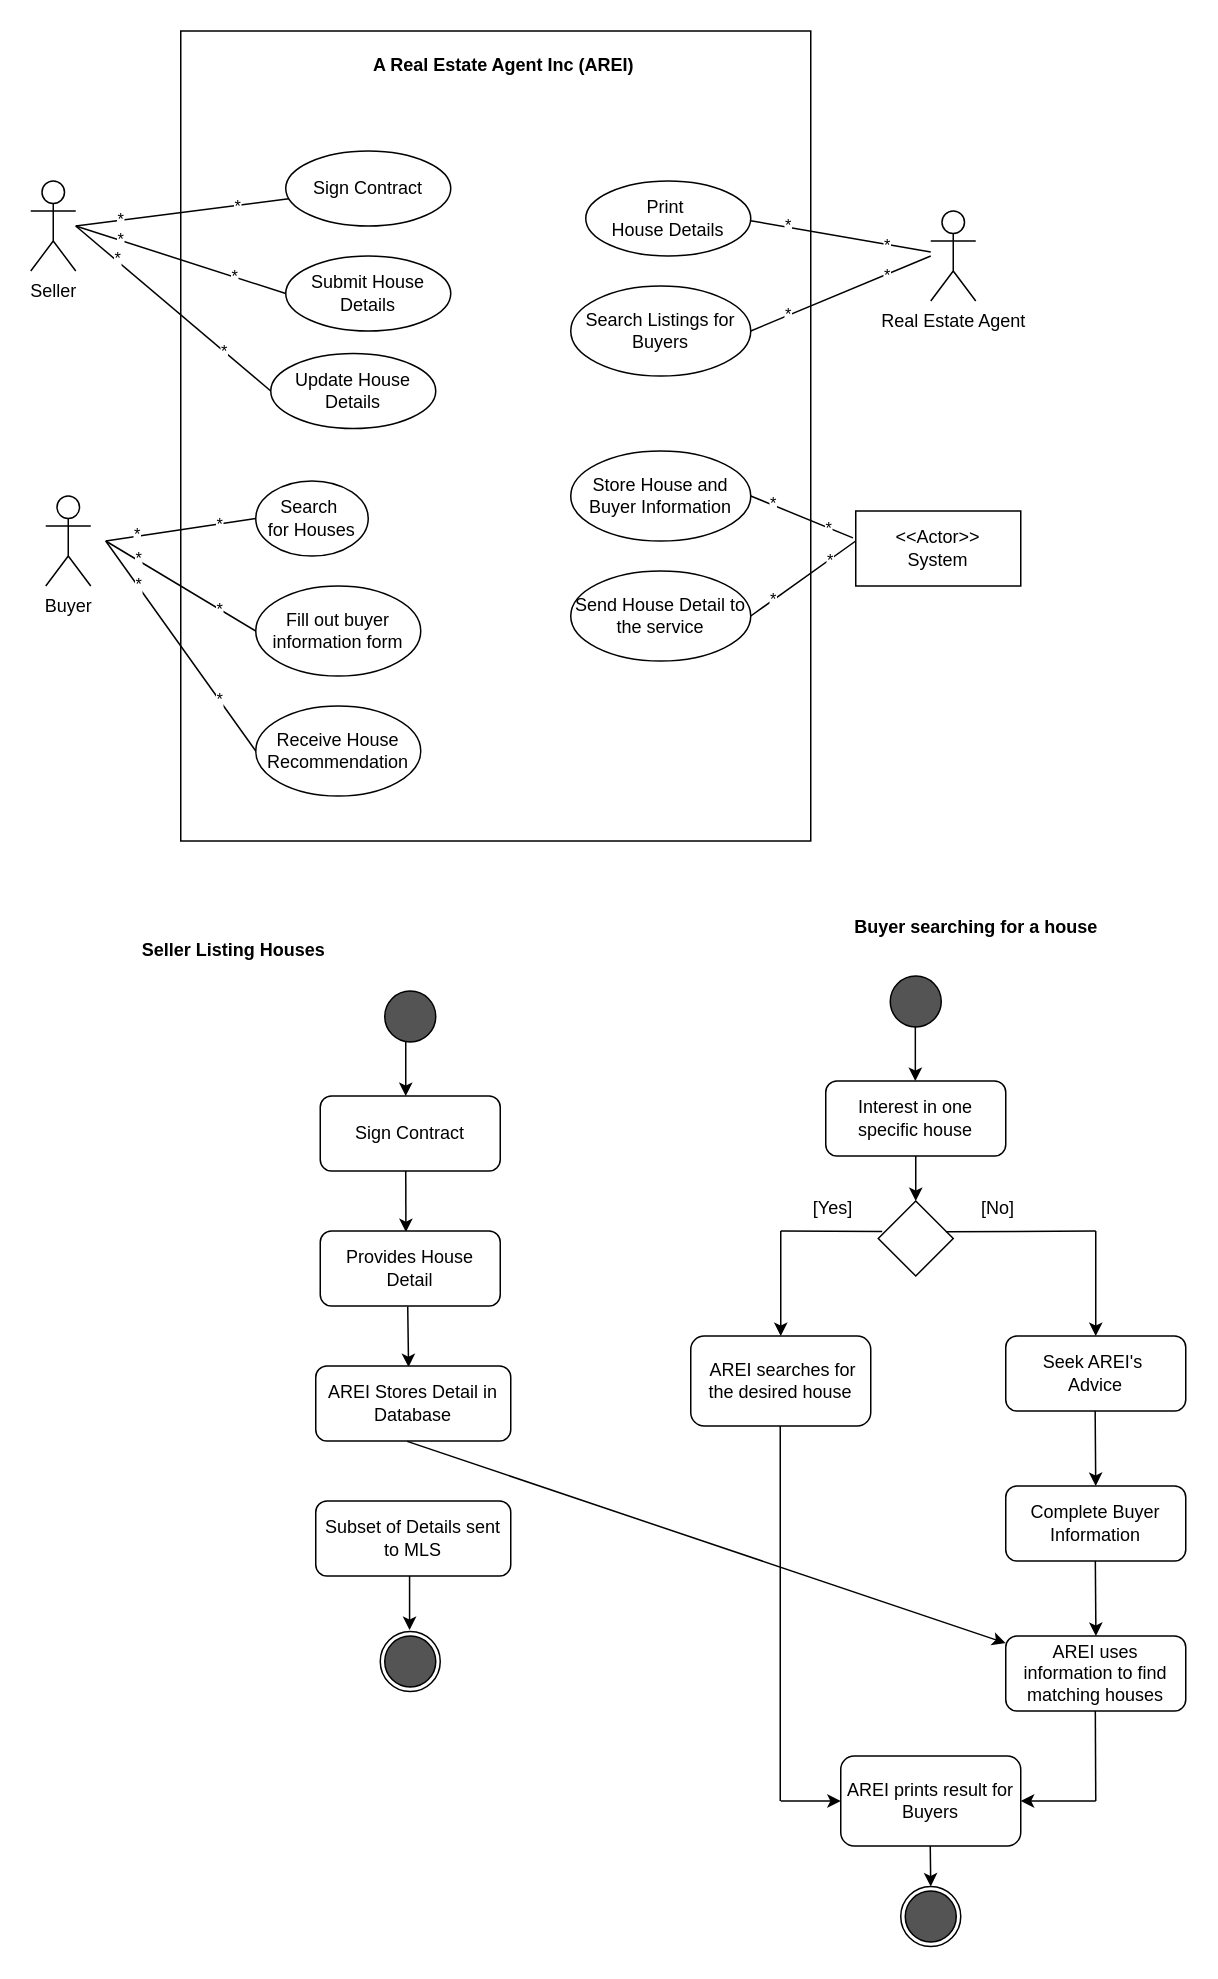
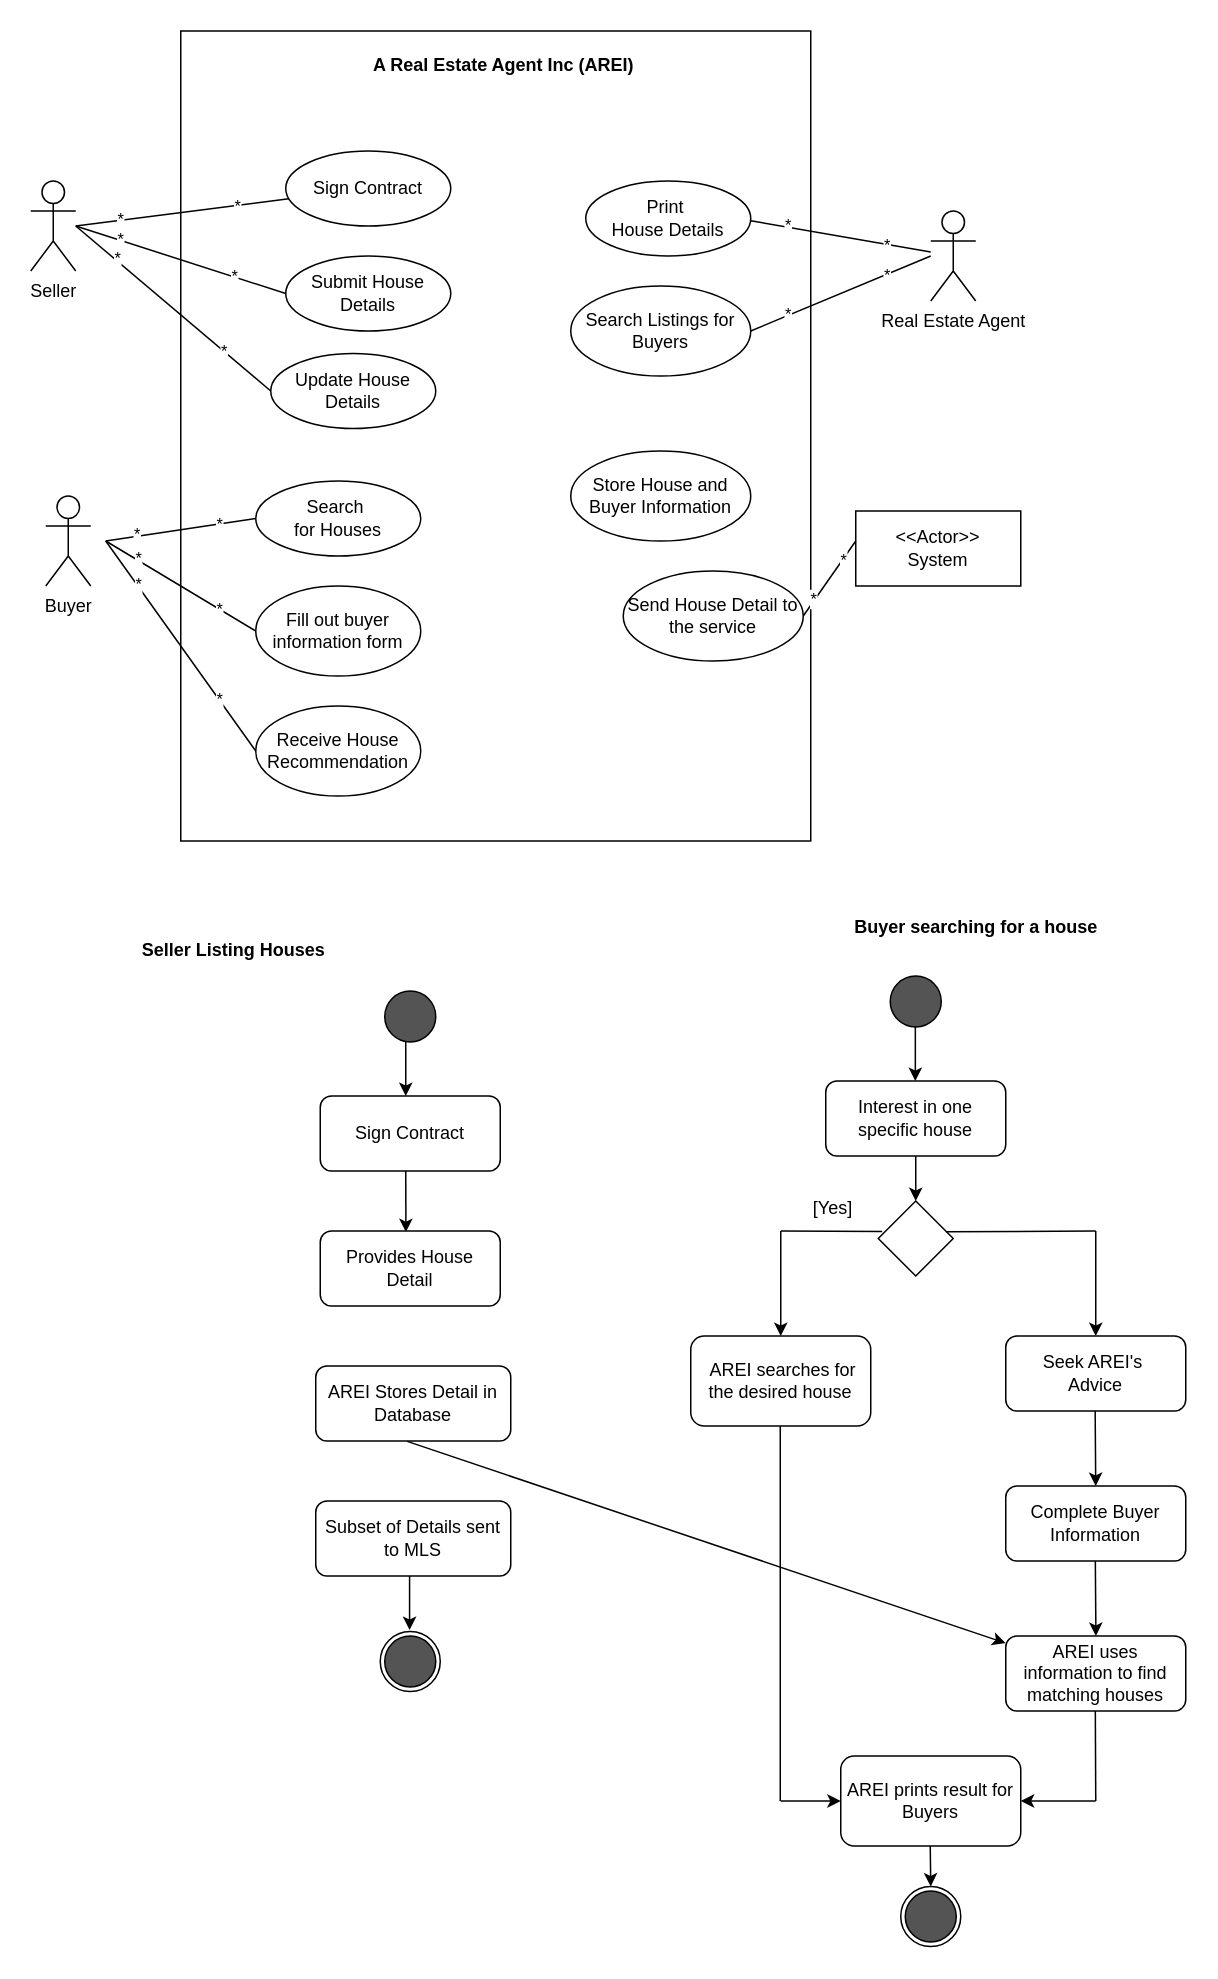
(802, 517) -> none
(312, 518) -> (338, 518)
(661, 616) -> (713, 616)
(998, 1208) -> none
(408, 1332) -> none
